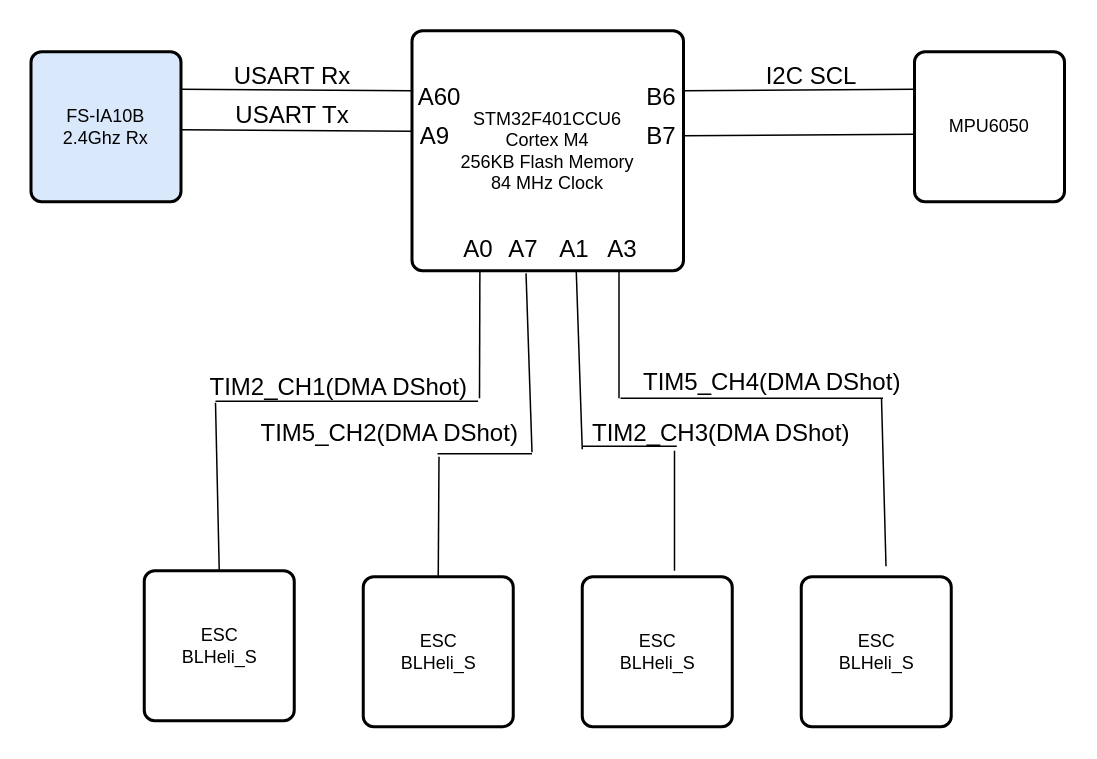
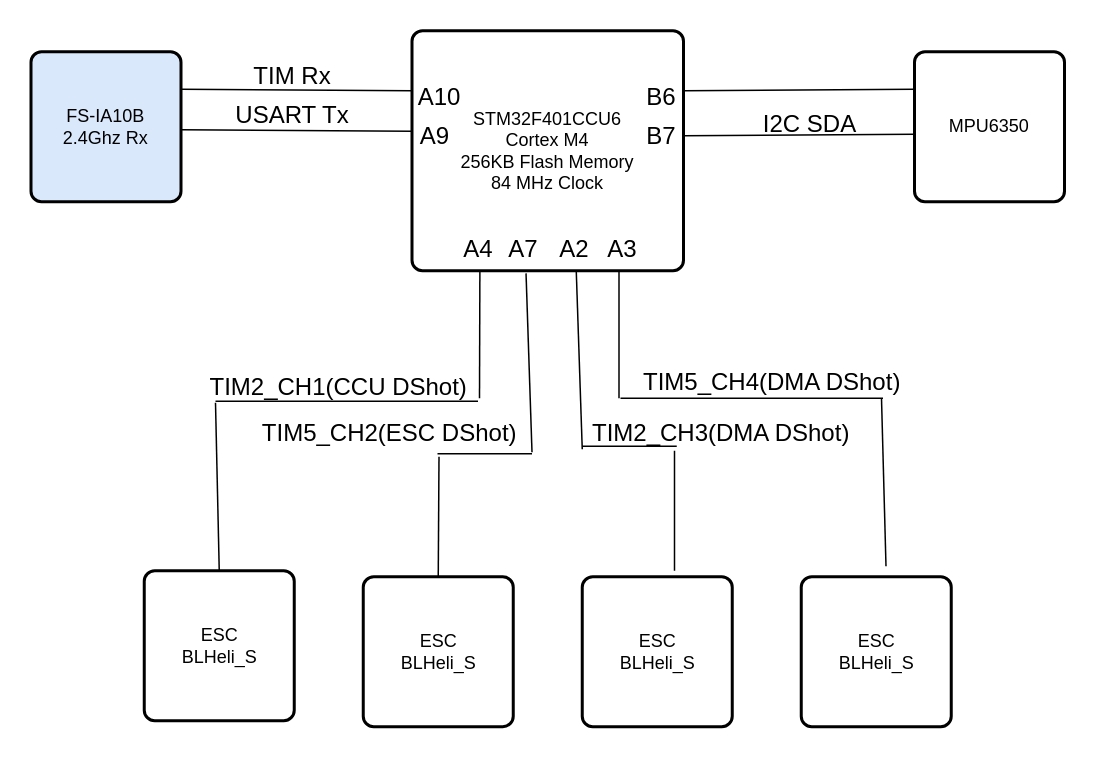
(811, 75) -> none
(293, 76) -> (293, 76)
(440, 97) -> (440, 97)
none -> (809, 123)
(989, 127) -> (989, 127)
(479, 248) -> (479, 248)
(575, 248) -> (575, 248)
(342, 386) -> (342, 386)
(393, 433) -> (393, 433)
